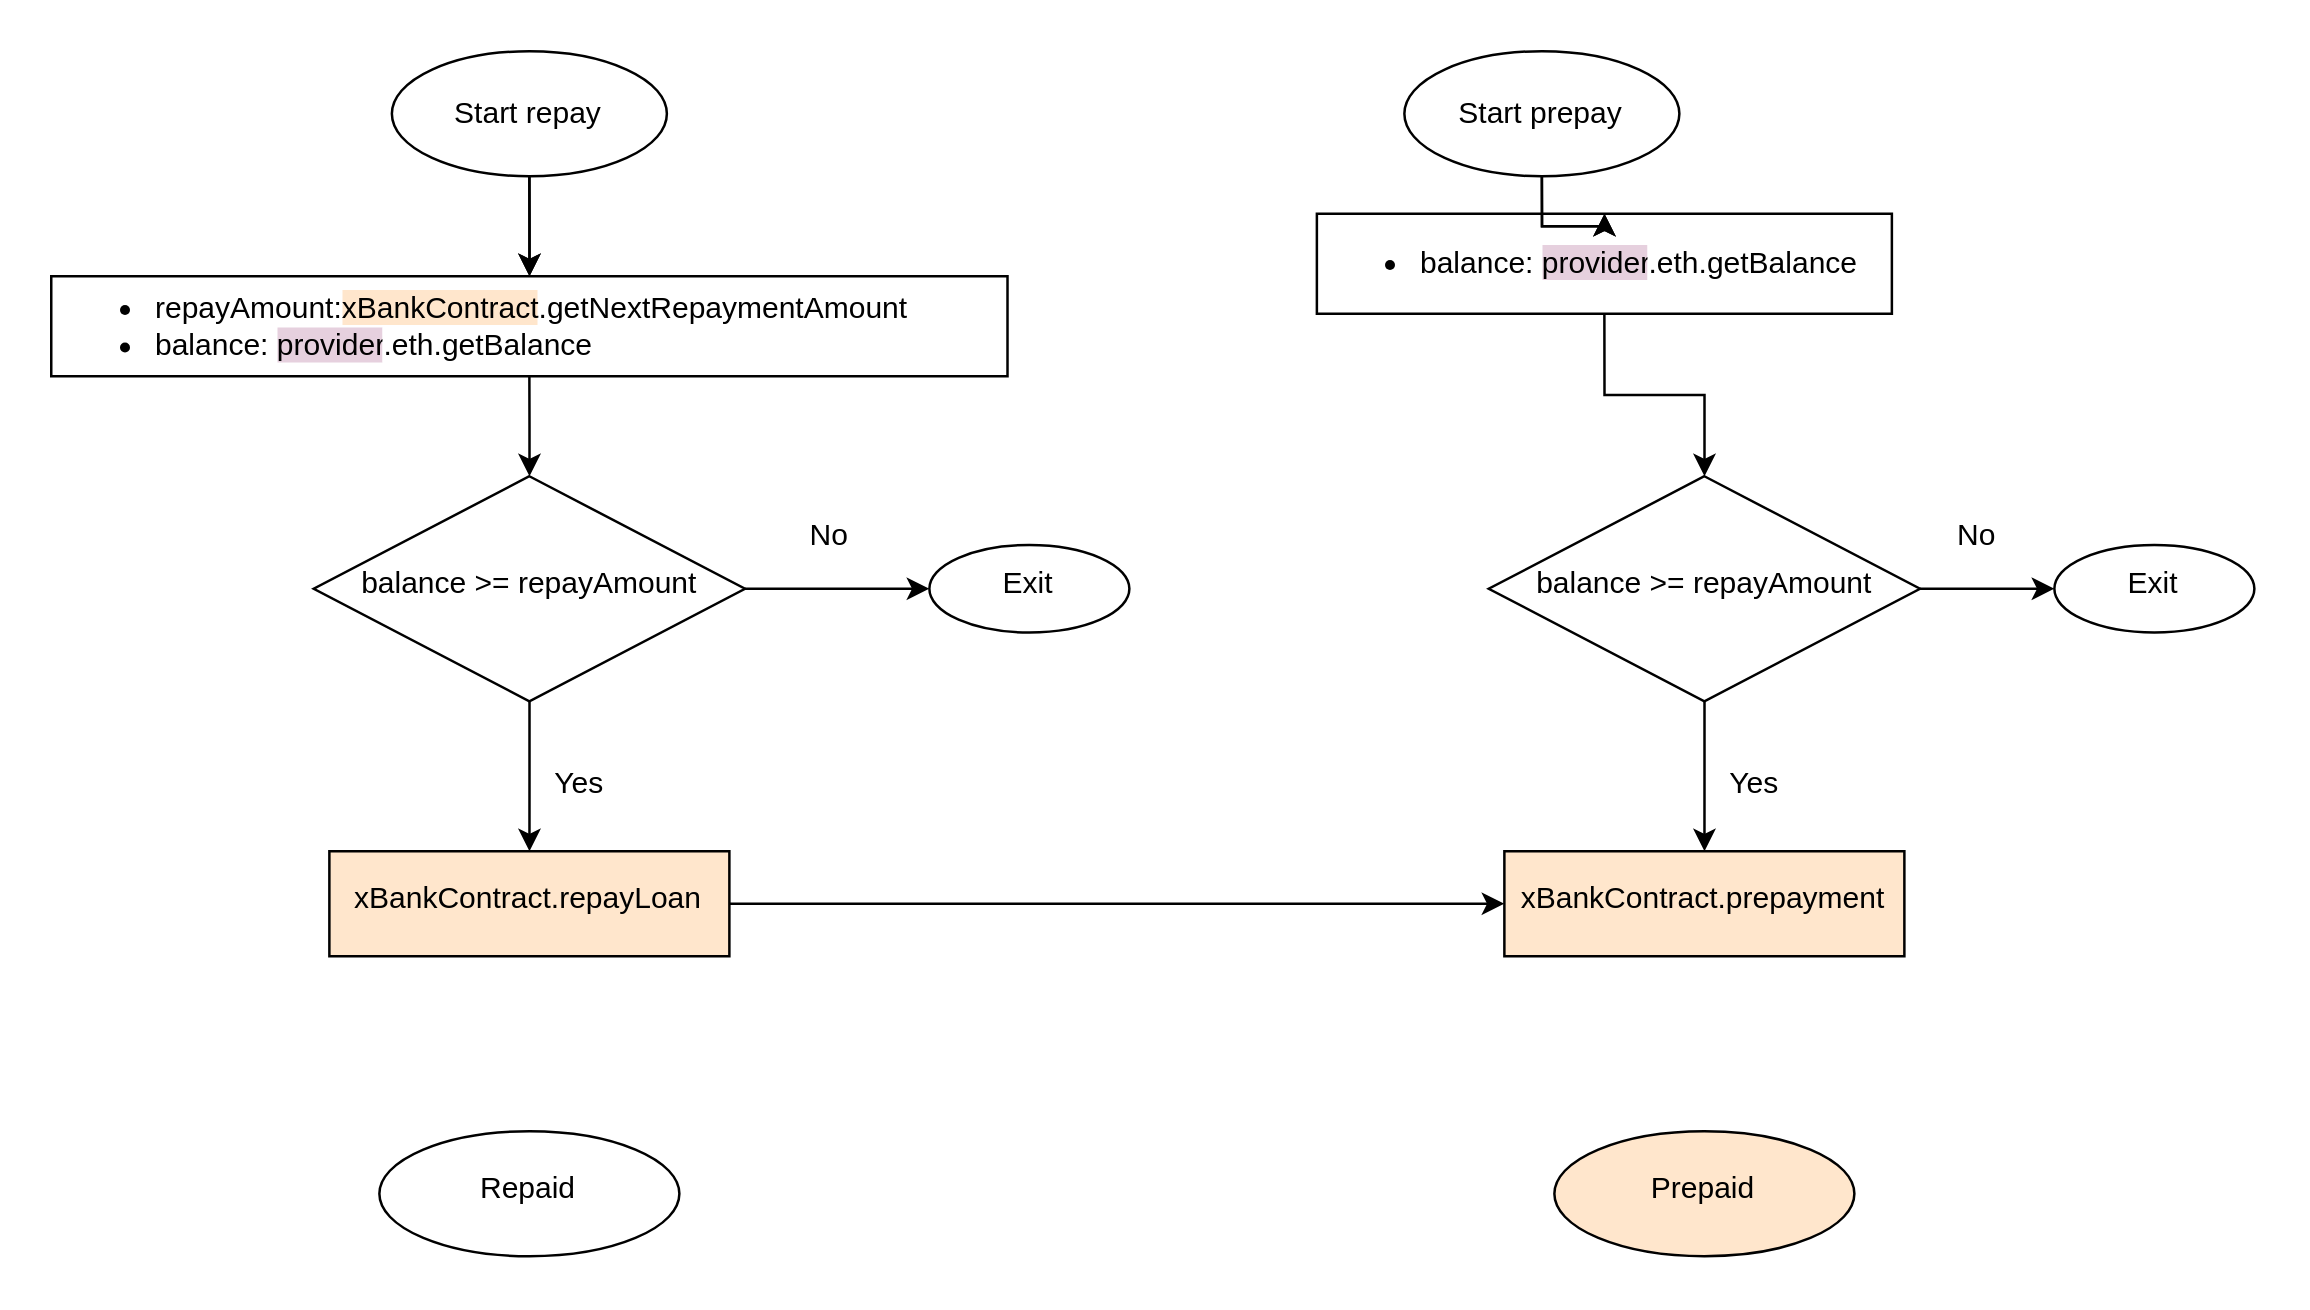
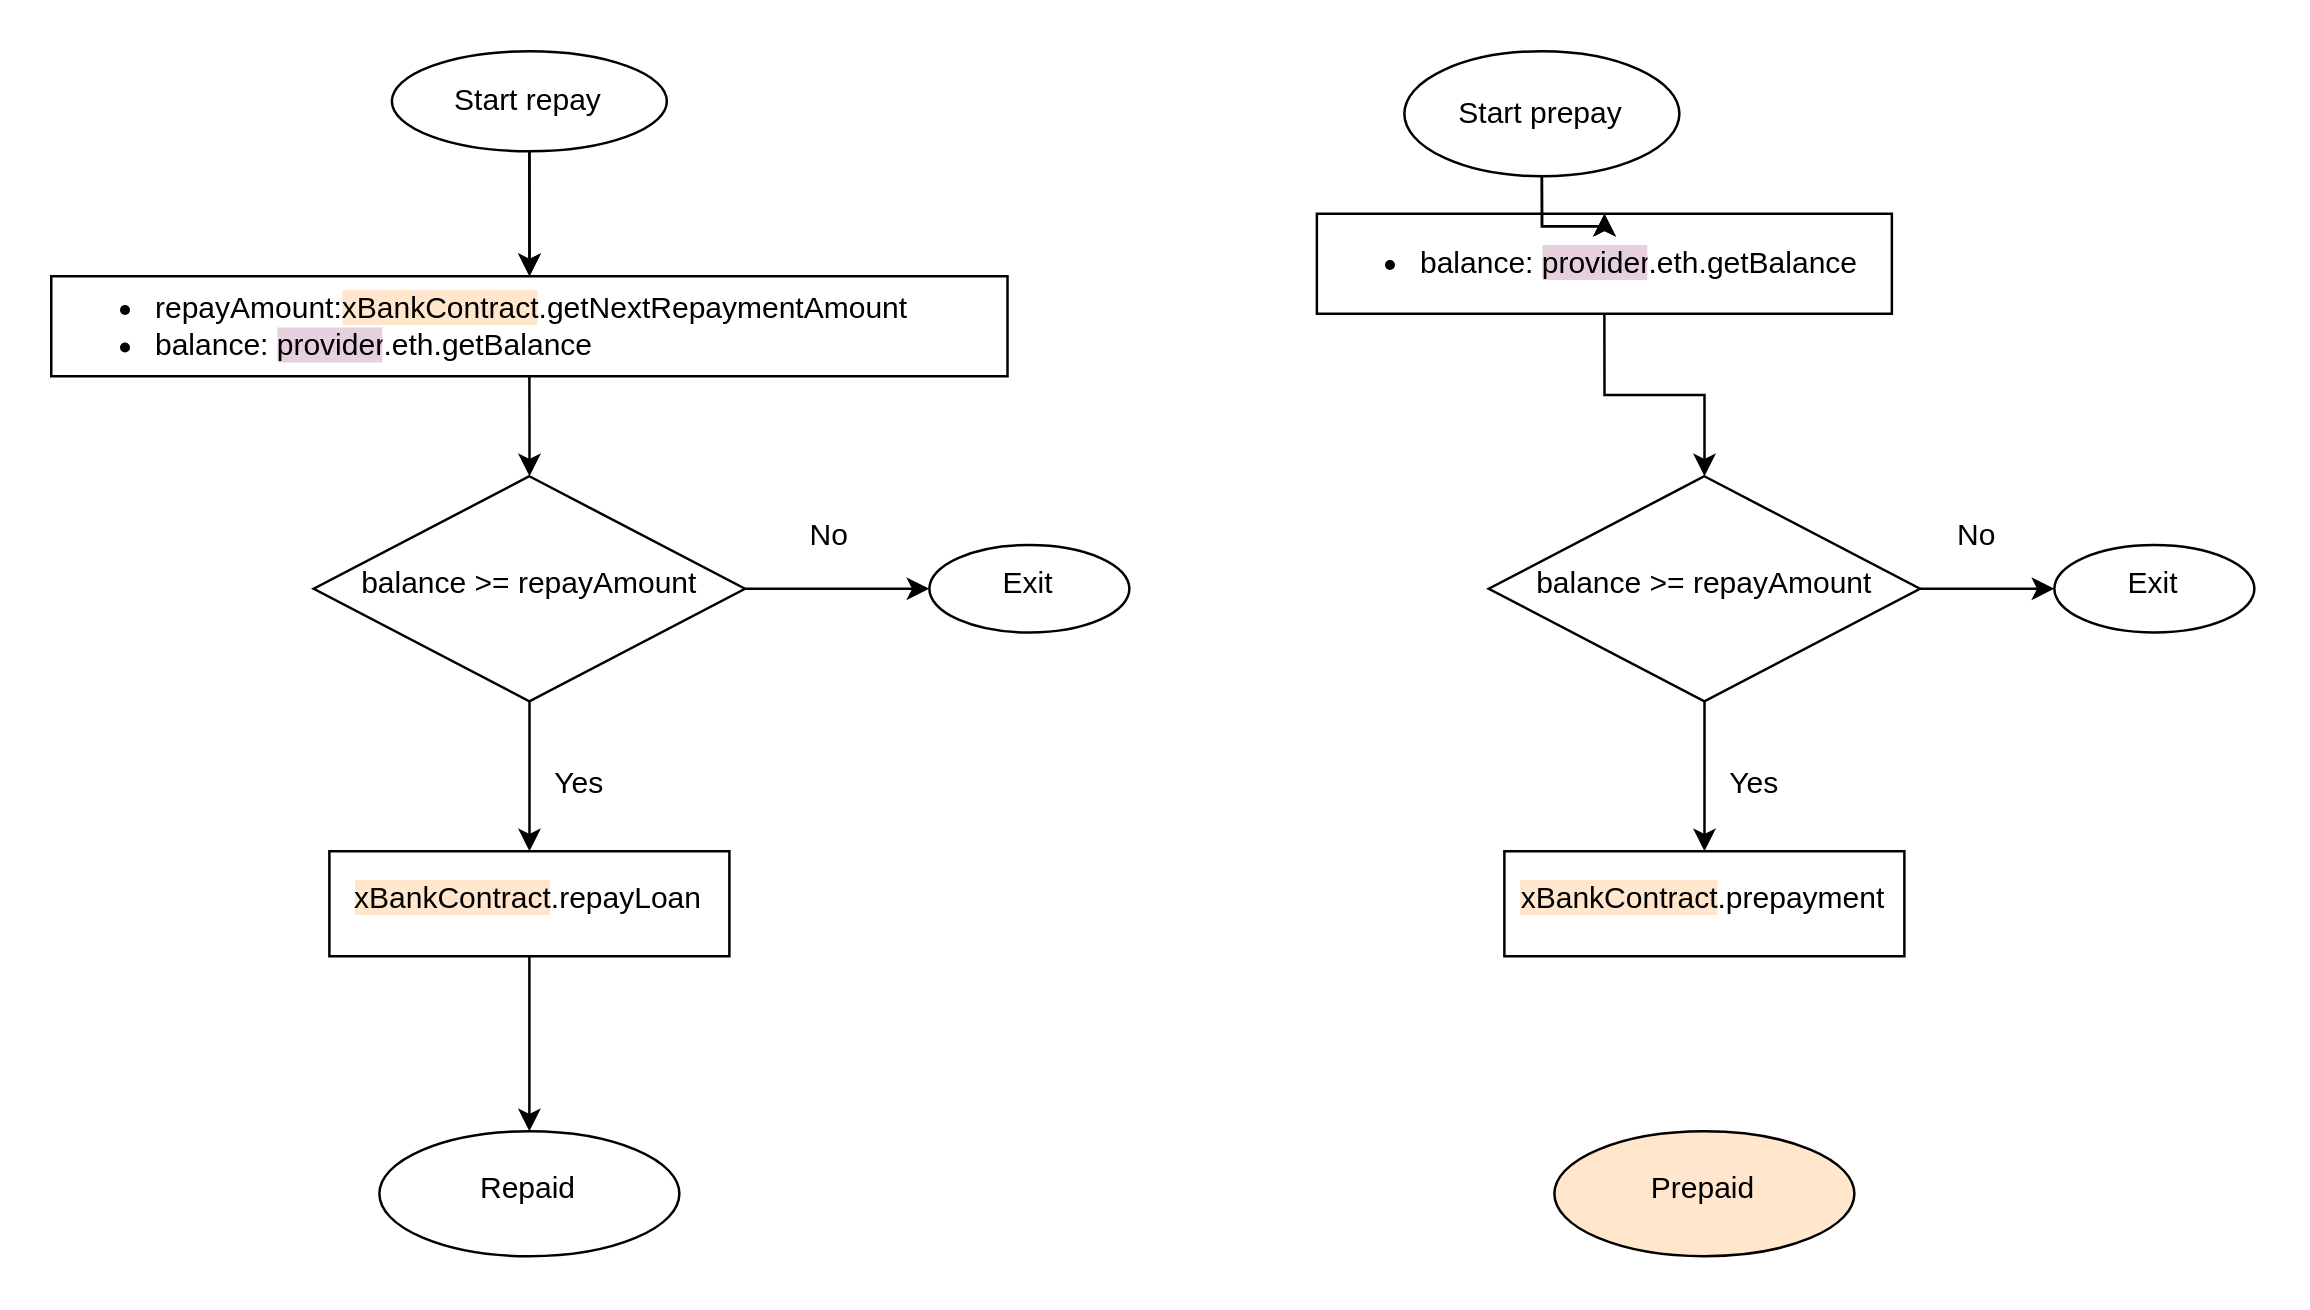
(529, 114) -> (529, 101)
(529, 904) -> (529, 904)
(1108, 904) -> (529, 1035)
(1704, 904) -> (1704, 904)
